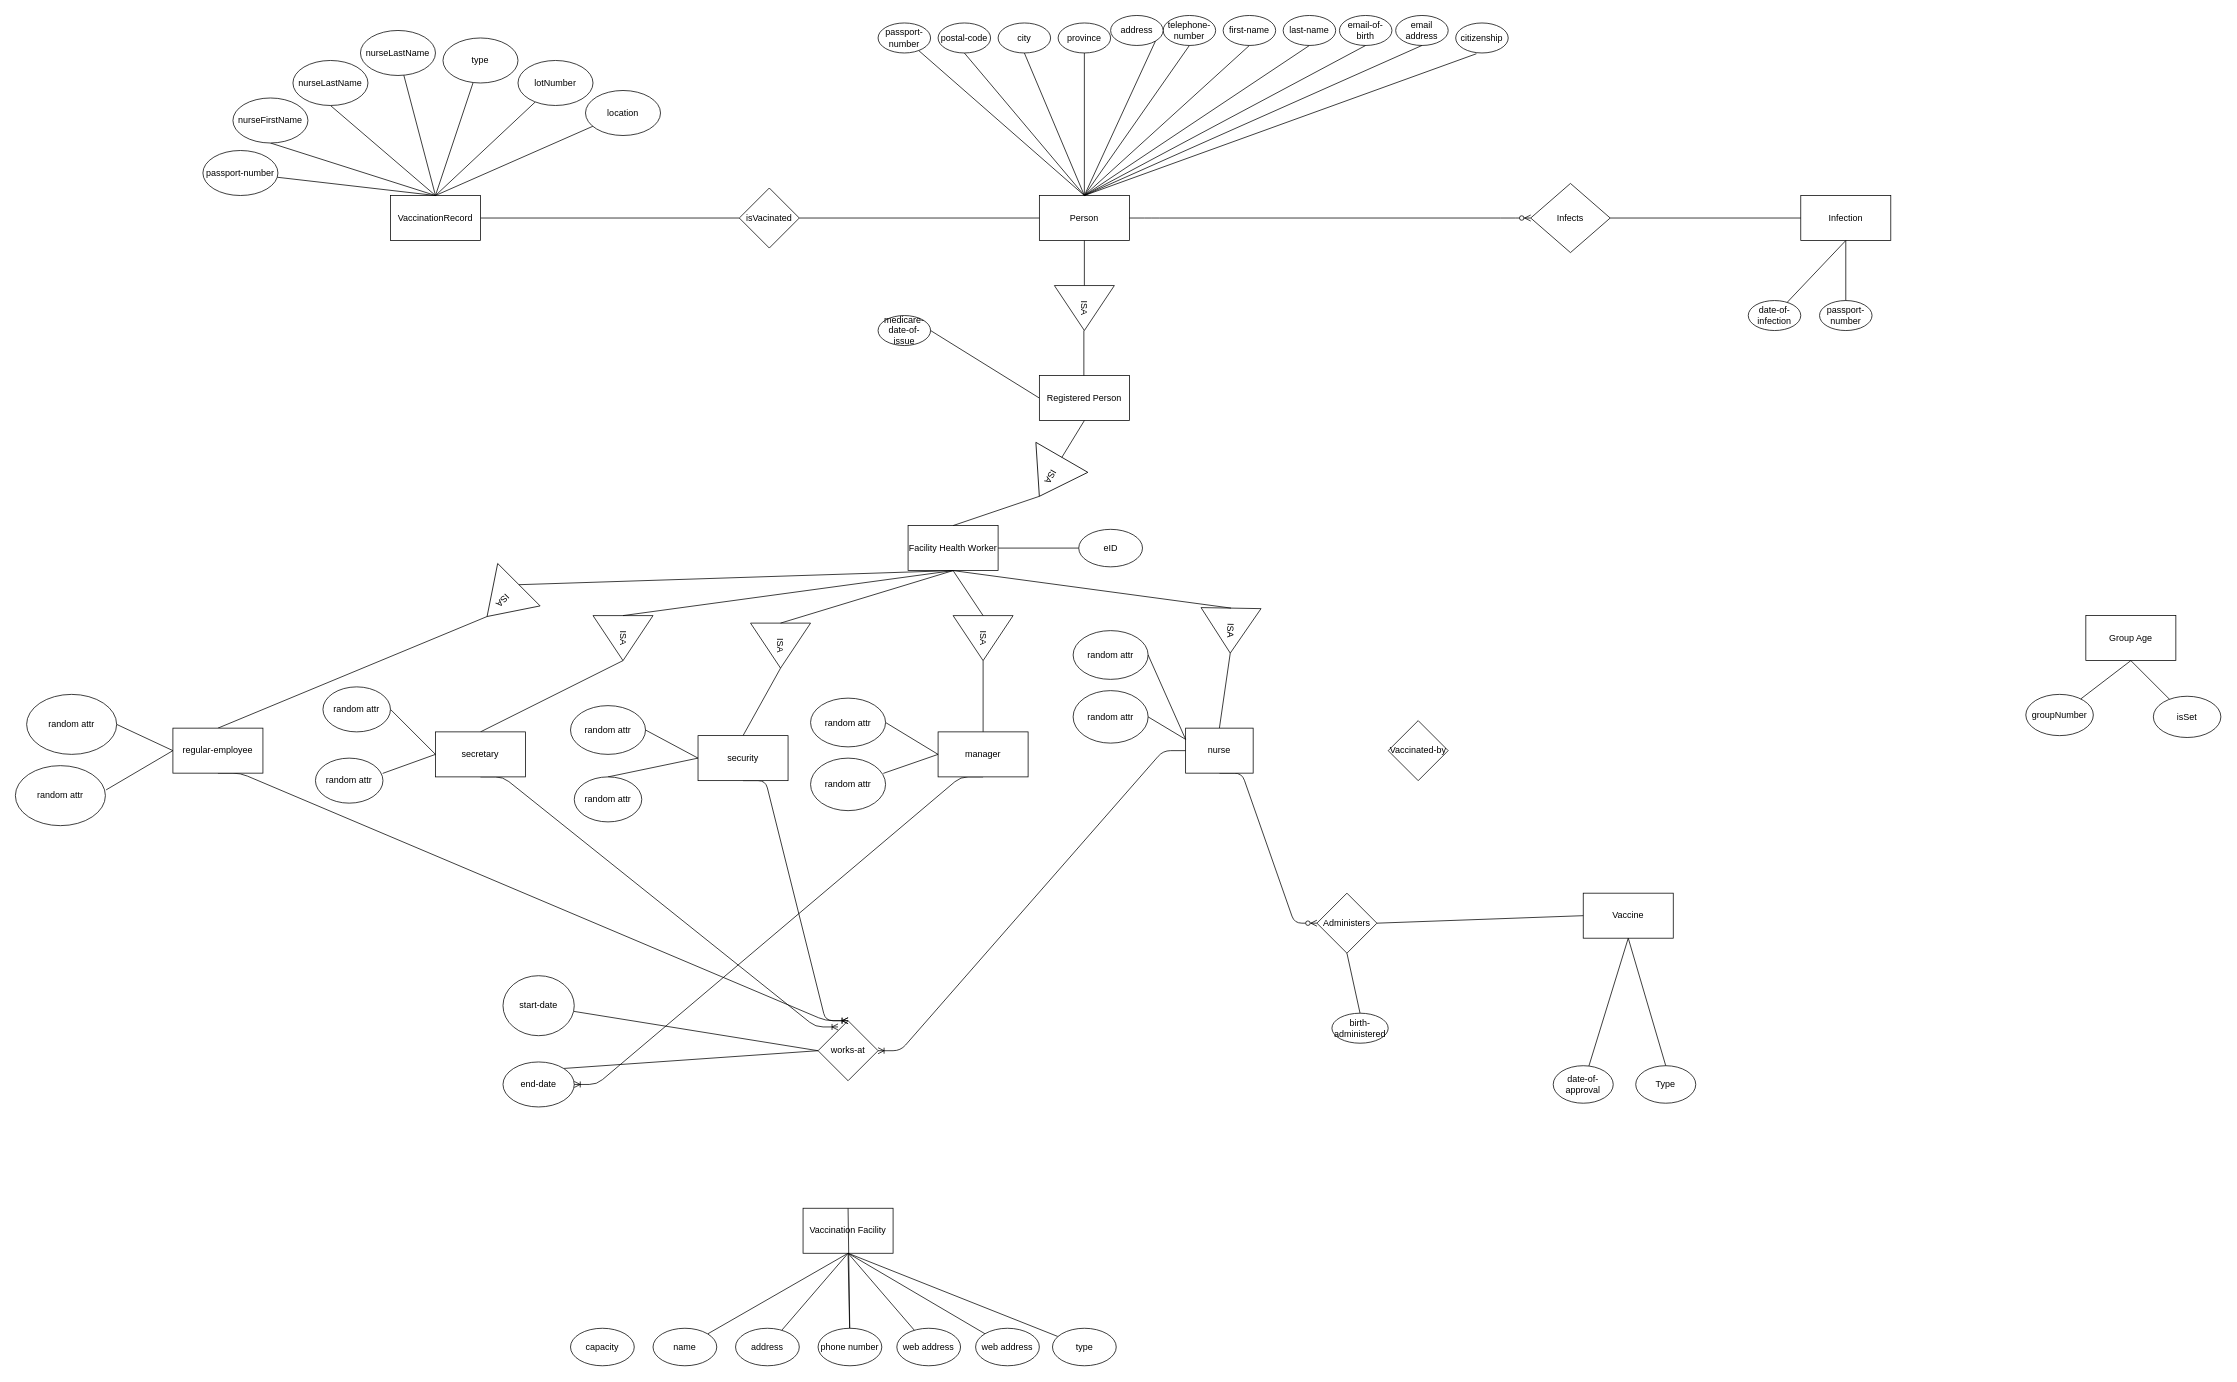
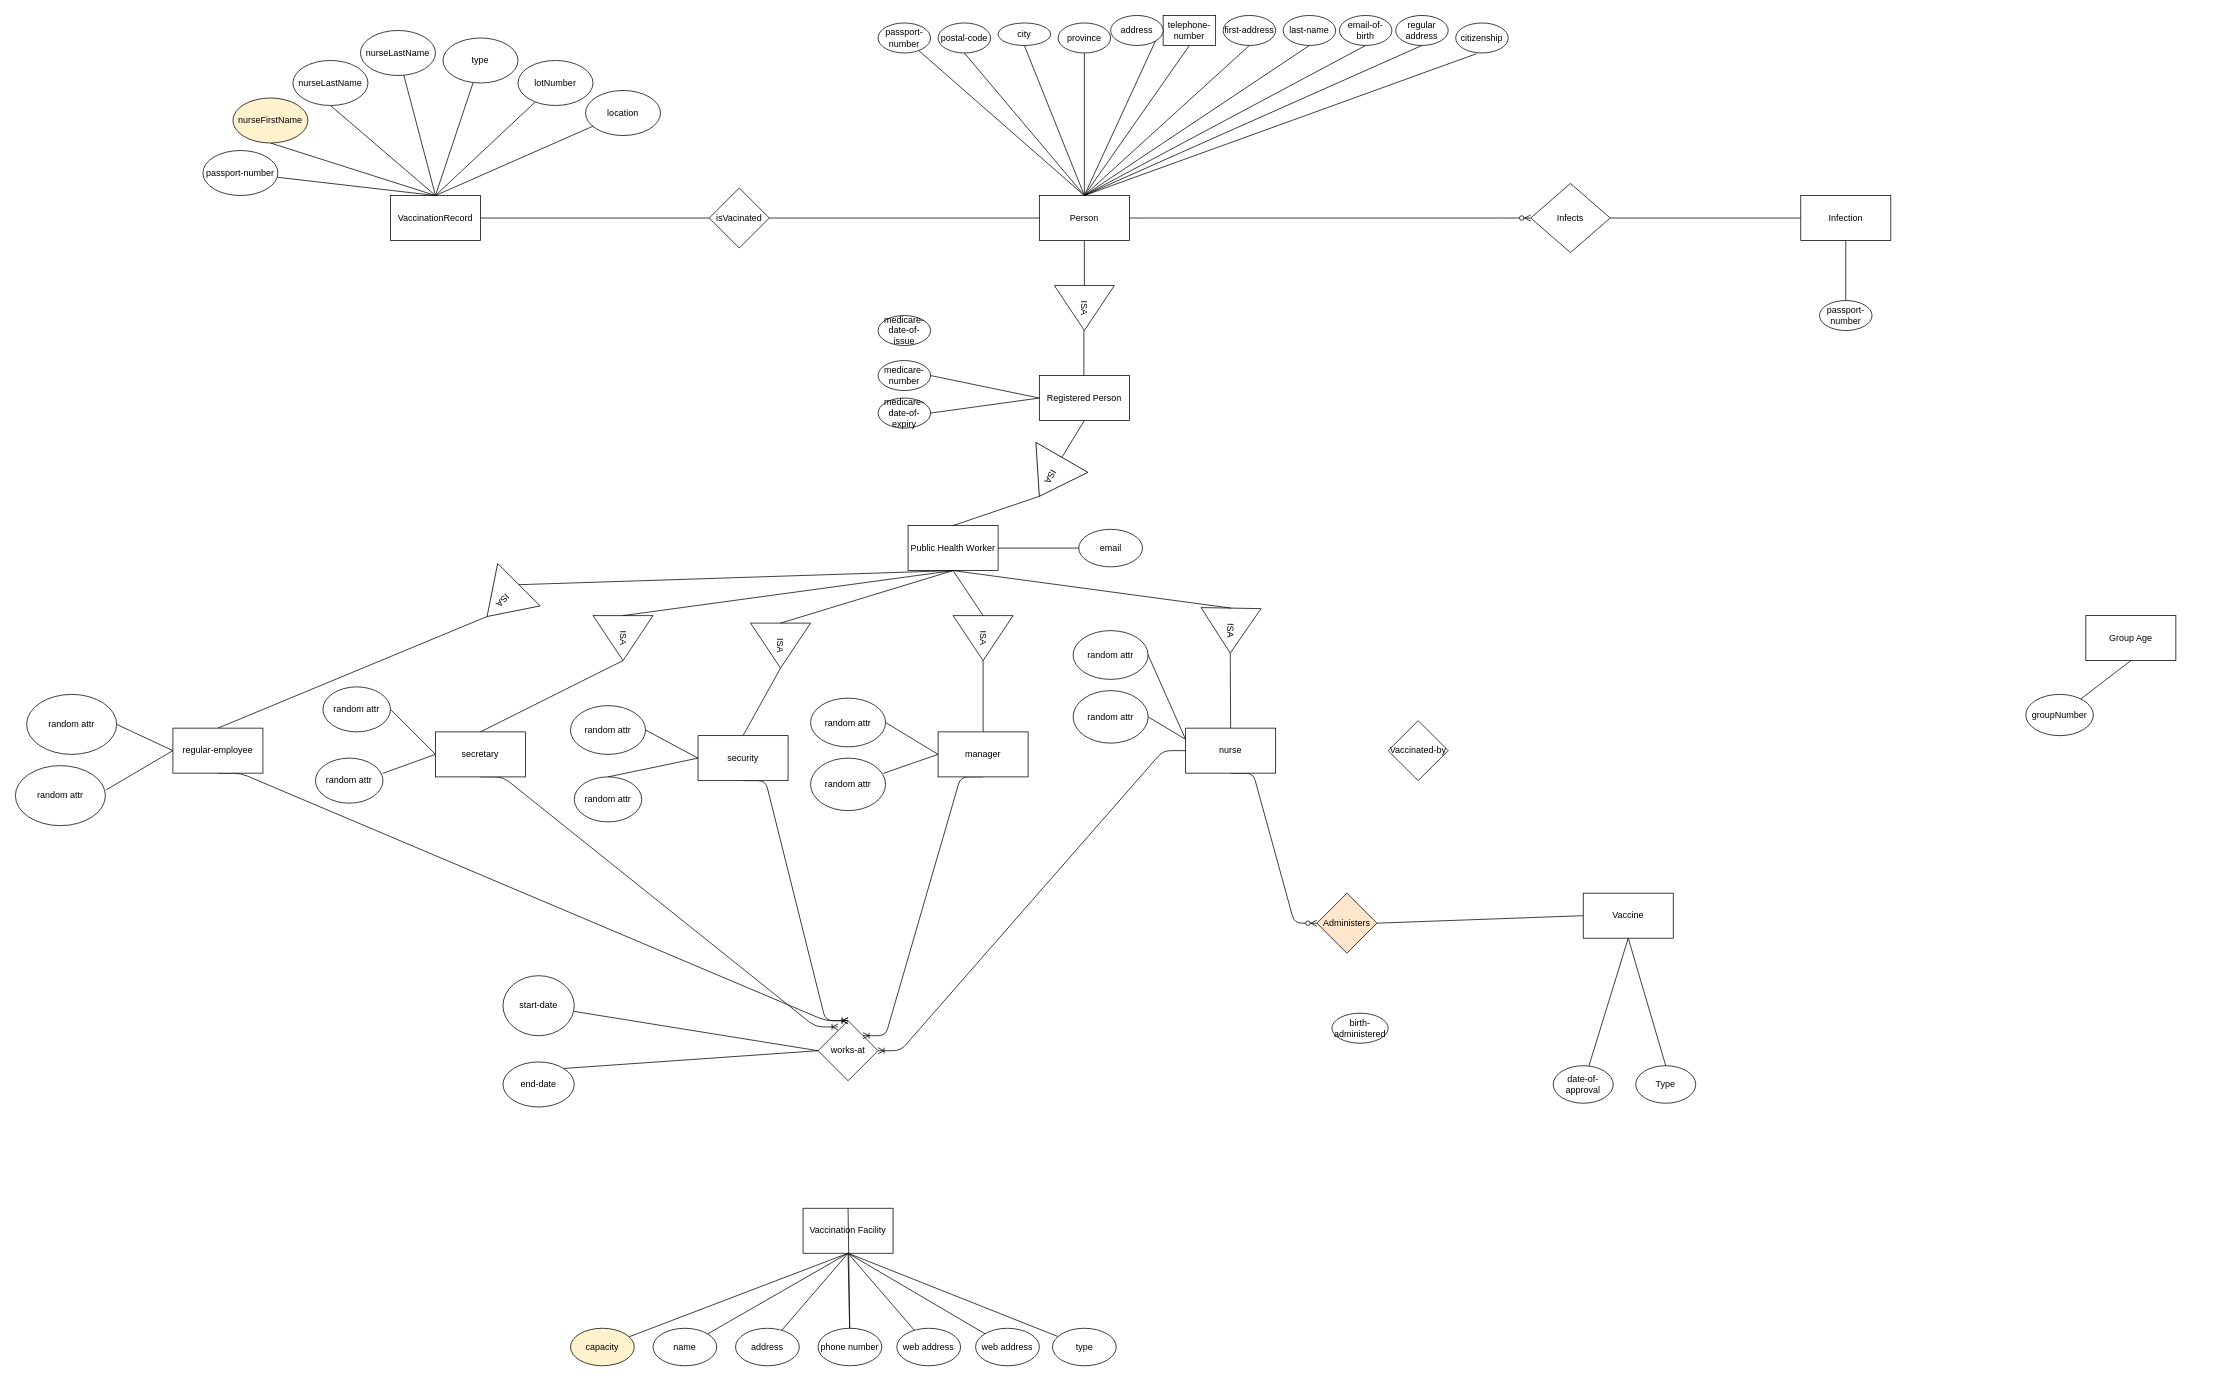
(1189, 30) -> (1189, 30)
(1249, 30) -> (1249, 30)
(1422, 30) -> (1422, 30)
(1024, 38) -> (1024, 34)
(270, 120) -> (270, 120)
(769, 218) -> (739, 218)
(1815, 272) -> none
(1774, 315) -> none
(983, 363) -> none
none -> (904, 375)
none -> (981, 386)
none -> (984, 405)
none -> (904, 413)
(953, 548) -> (953, 548)
(1111, 548) -> (1111, 548)
(2150, 680) -> none
(2187, 717) -> none
(1219, 750) -> (1230, 750)
(1347, 923) -> (1347, 923)
(772, 936) -> (920, 915)
(1353, 983) -> none
none -> (730, 1298)
(602, 1347) -> (602, 1347)
